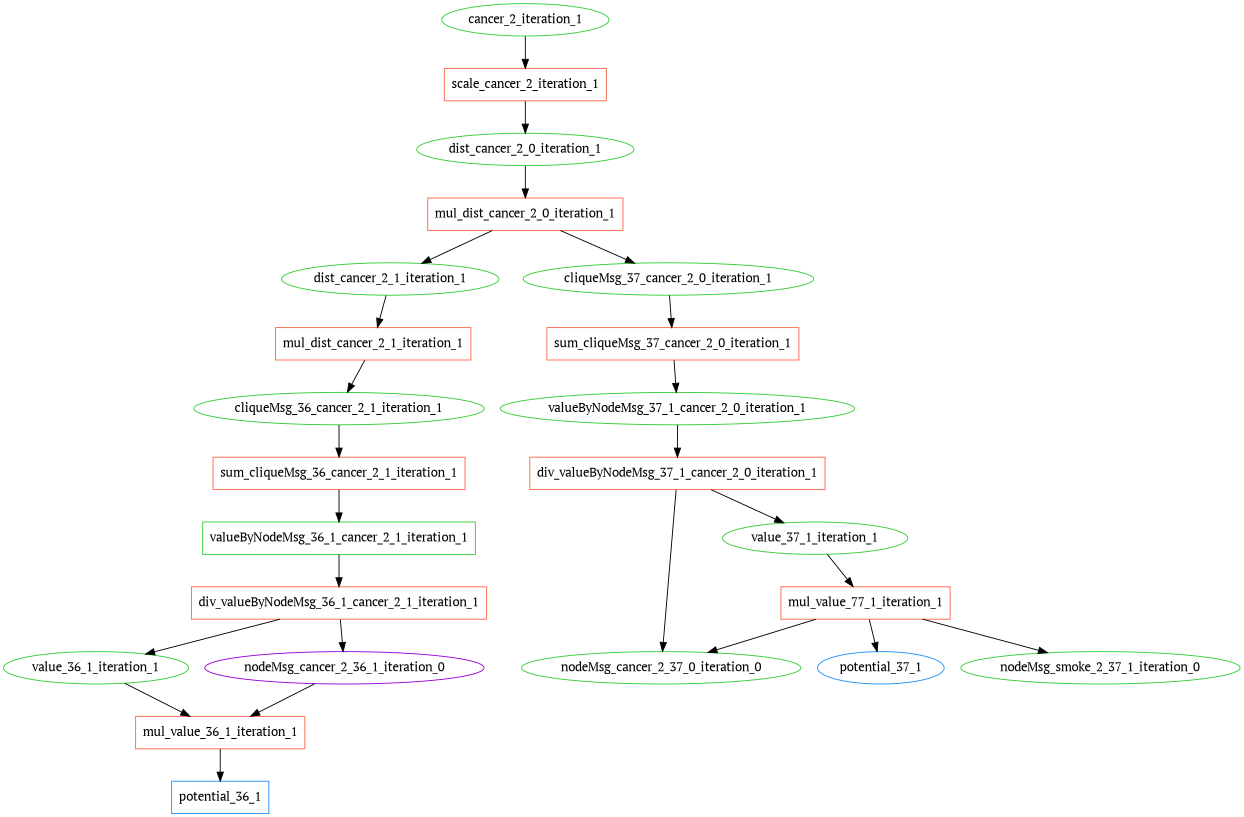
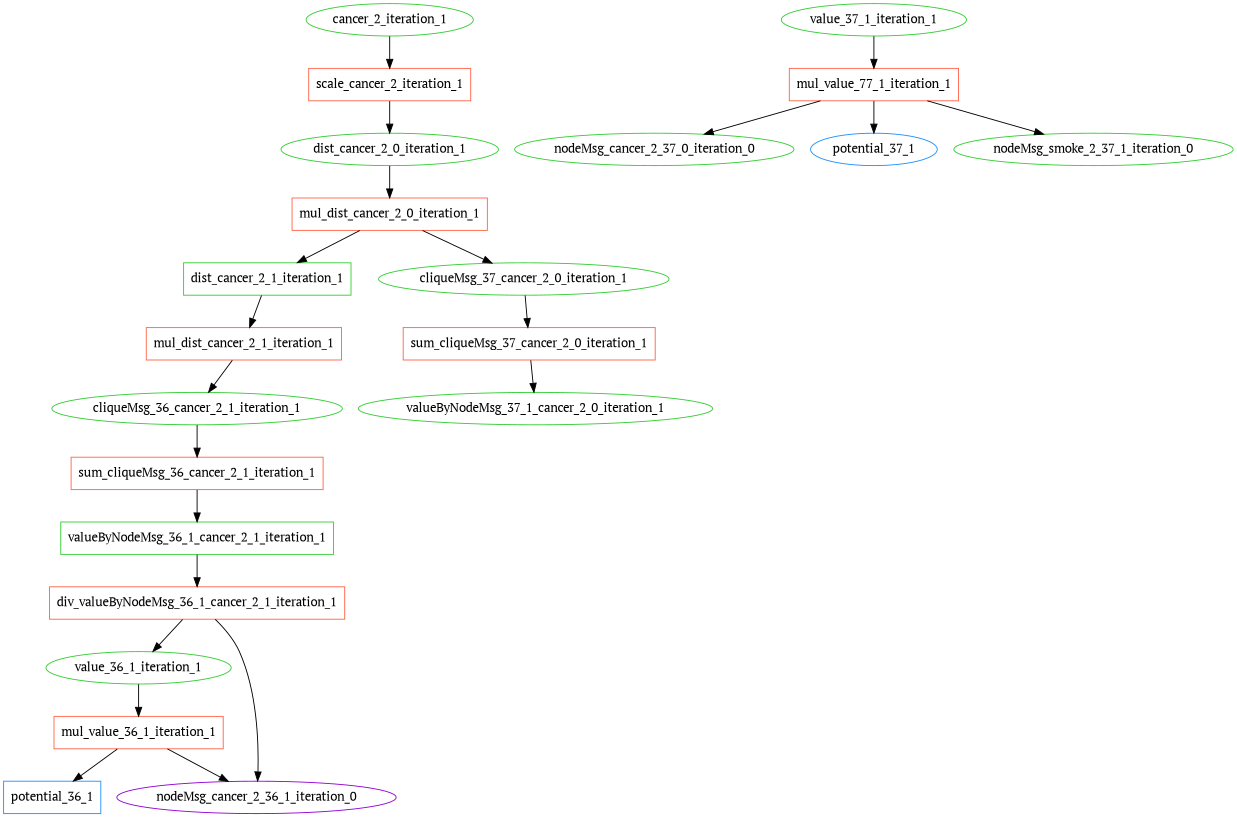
(390, 279) -> (267, 279)
(677, 473) -> none
(287, 698) -> (194, 763)
